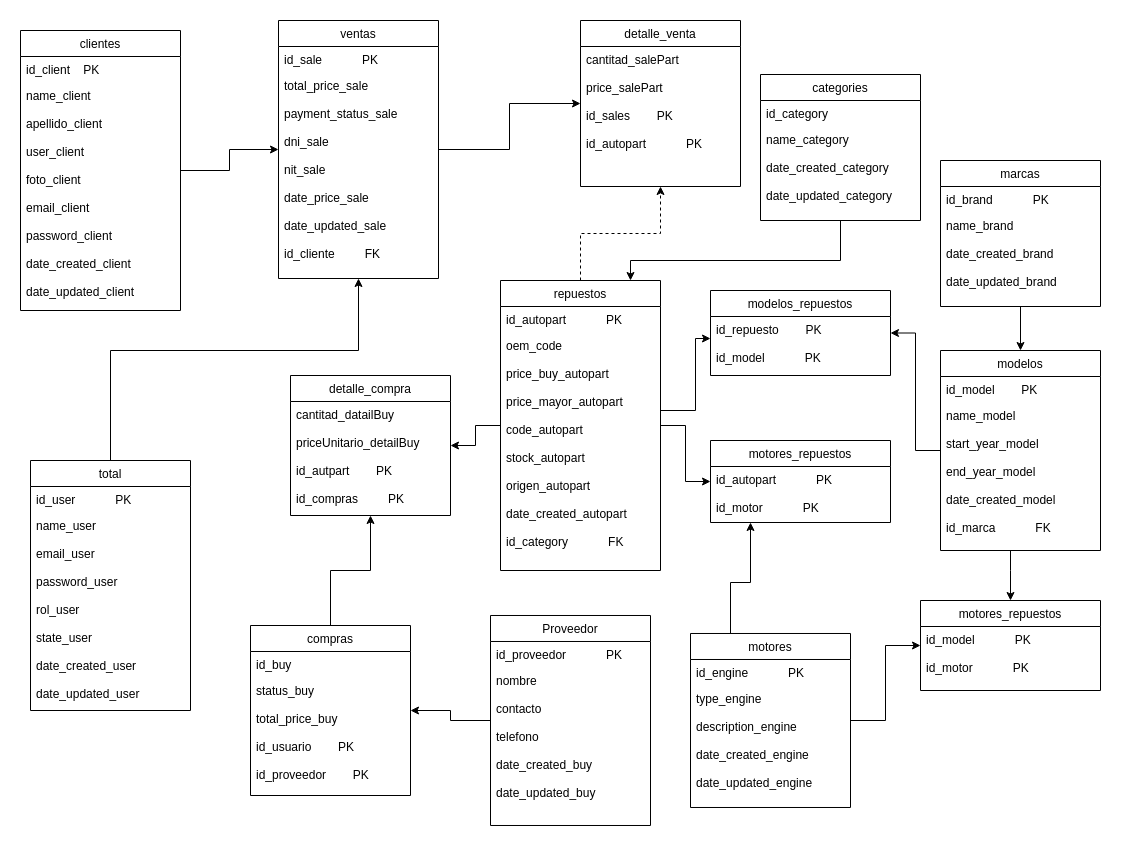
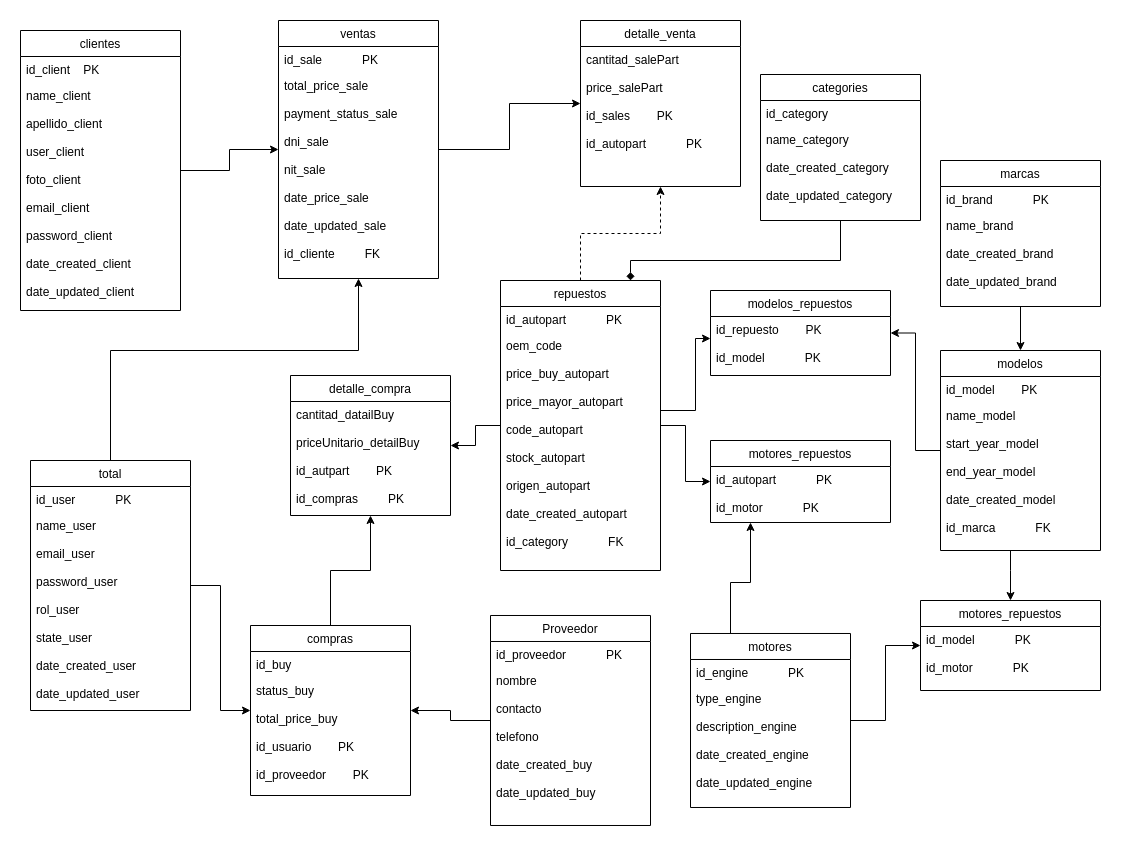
(631, 272) -> (631, 272)
none -> (221, 645)
